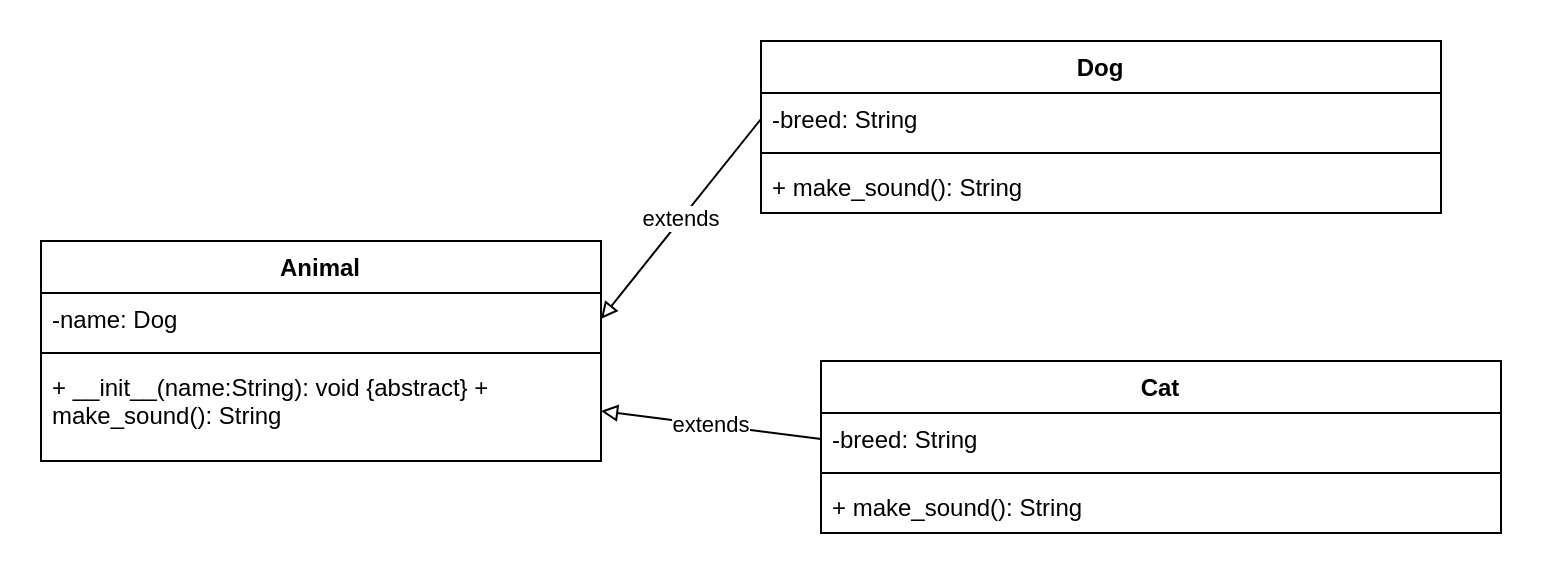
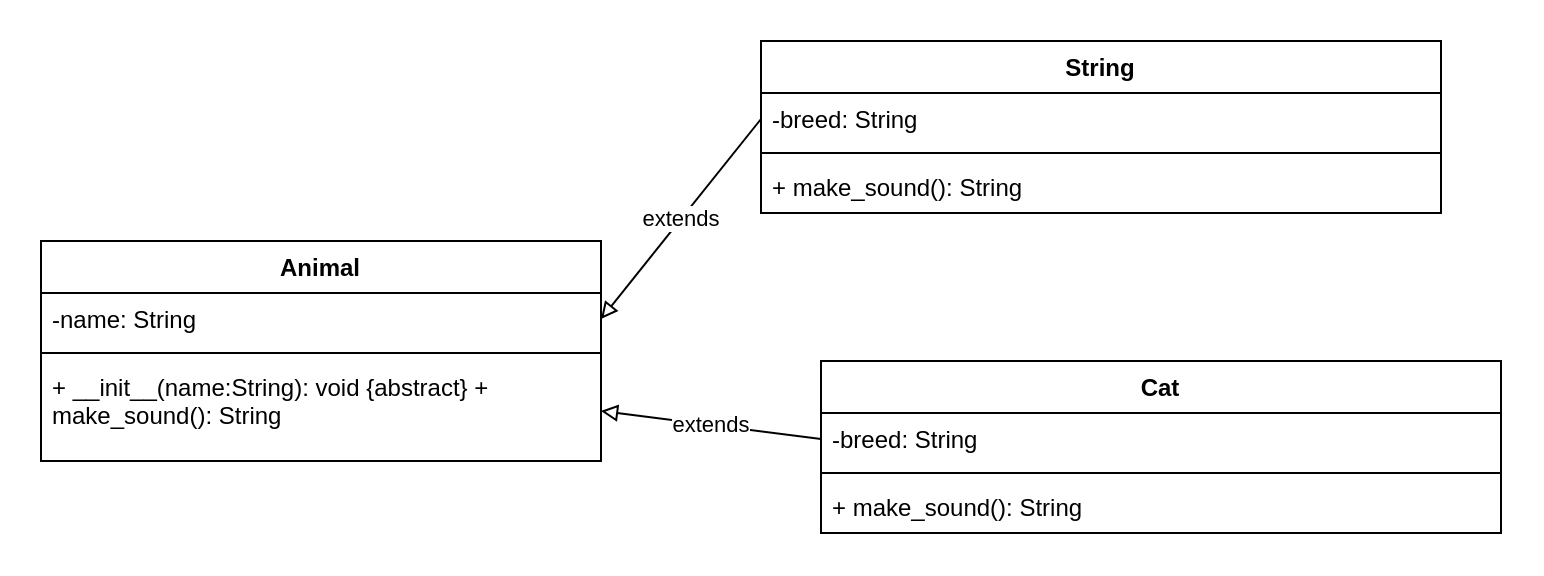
(1101, 69) -> (1101, 69)
(114, 321) -> (131, 321)
